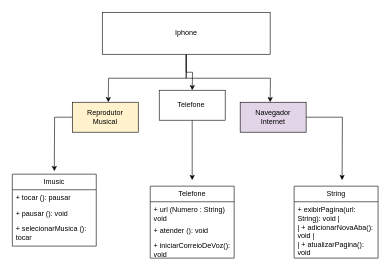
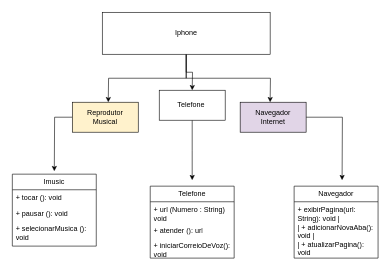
(336, 194) -> (336, 194)
(48, 198) -> (43, 198)
(186, 231) -> (183, 231)
(55, 234) -> (55, 234)
